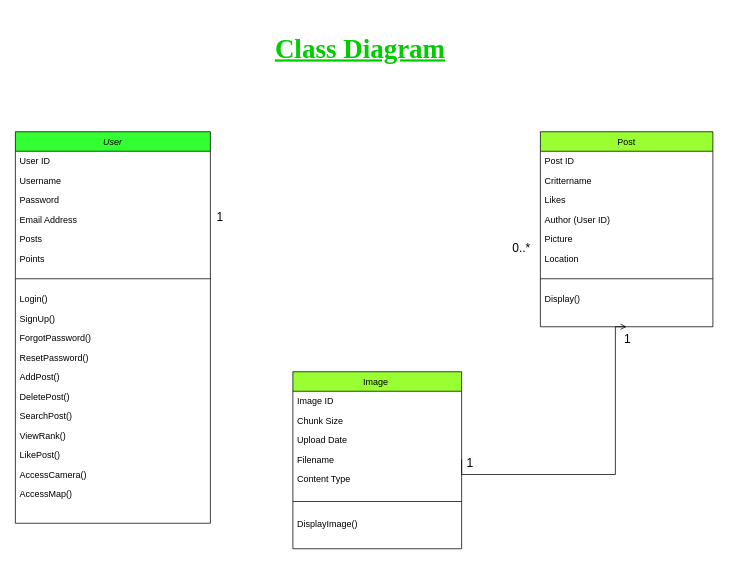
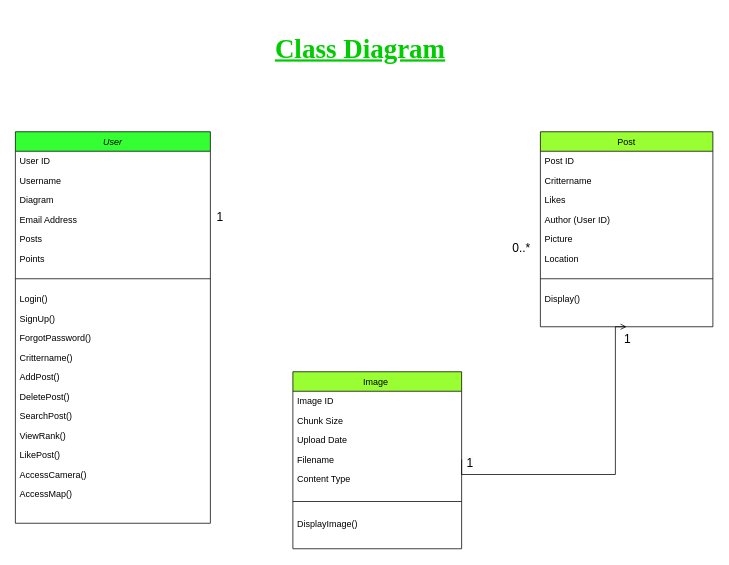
(40, 200) -> (36, 200)
(57, 358) -> (51, 358)
